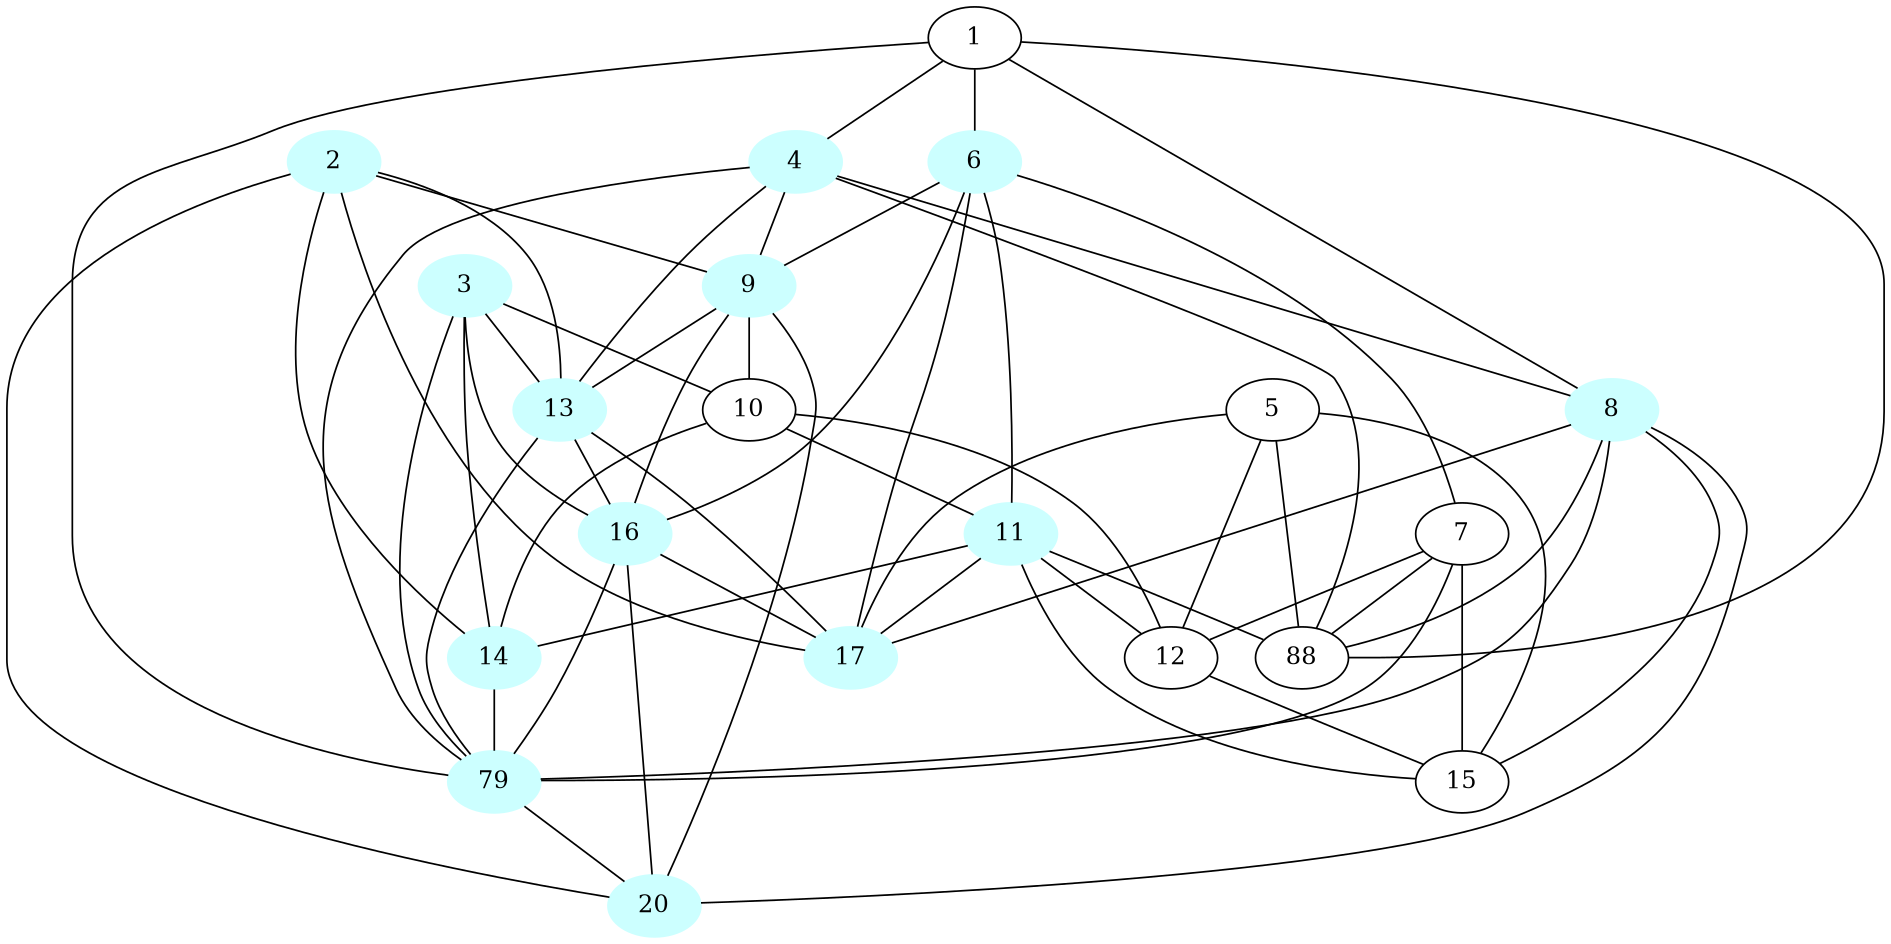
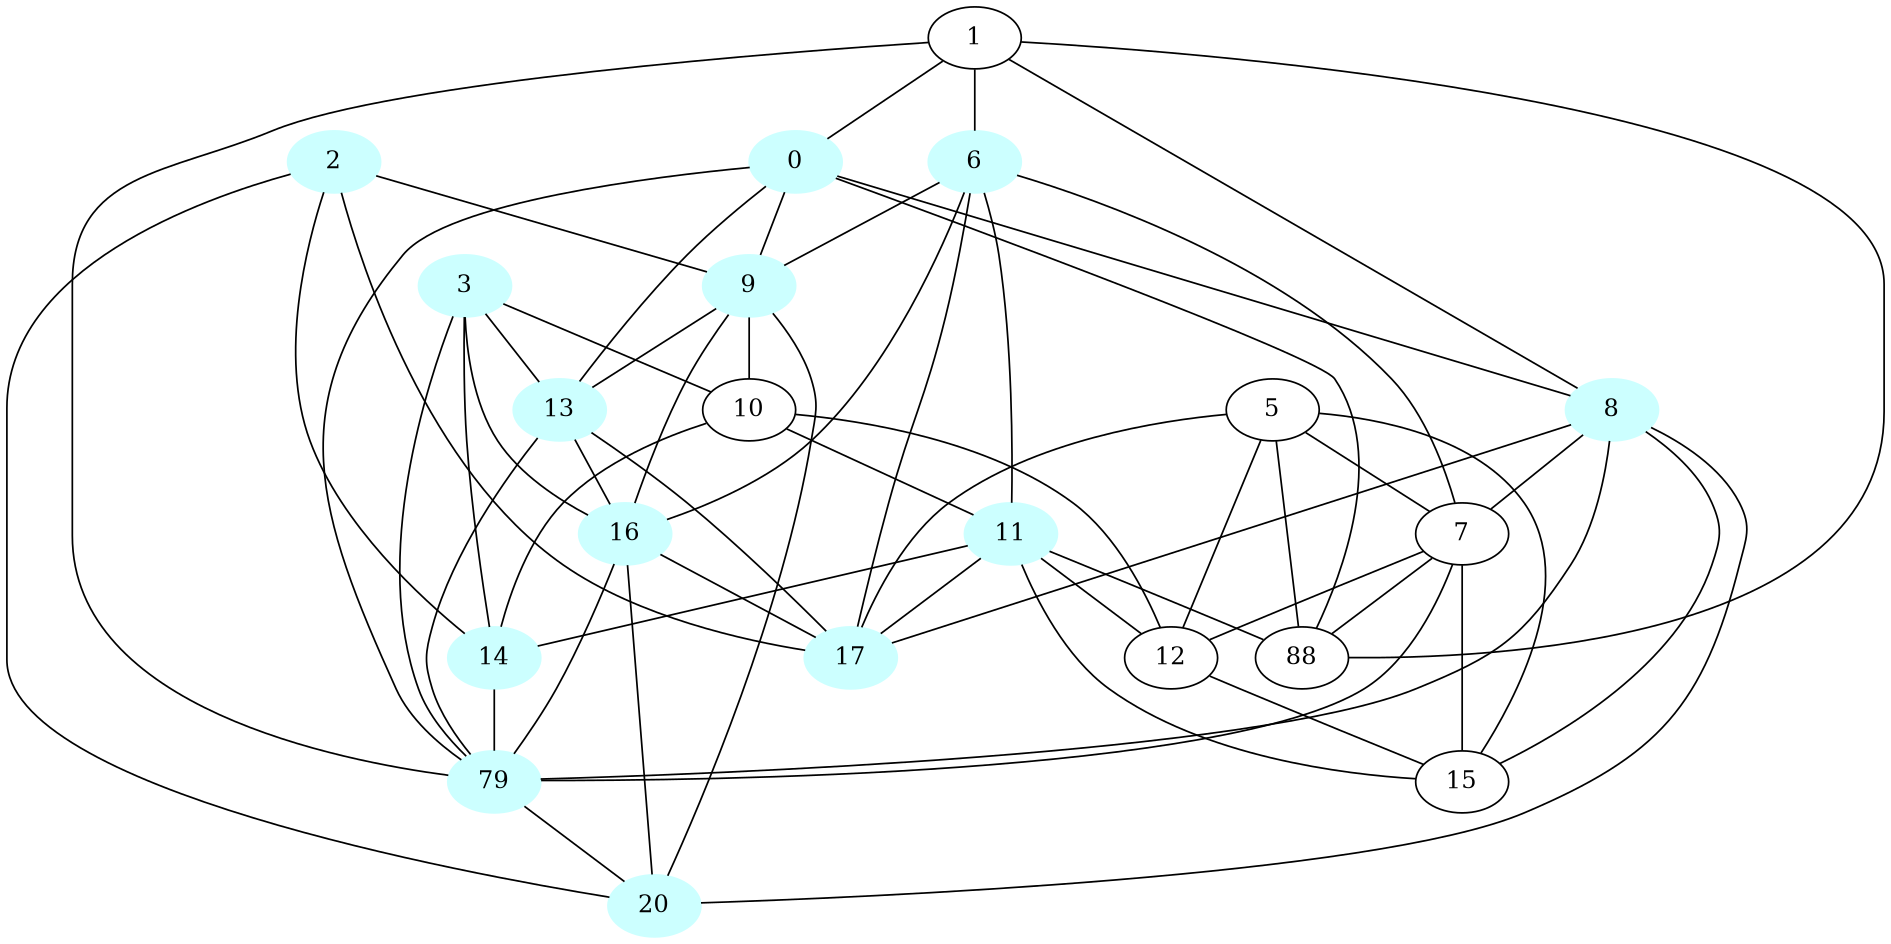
(796, 162) -> (796, 162)
(512, 239) -> none
none -> (1371, 474)
(1505, 580) -> (1537, 472)
